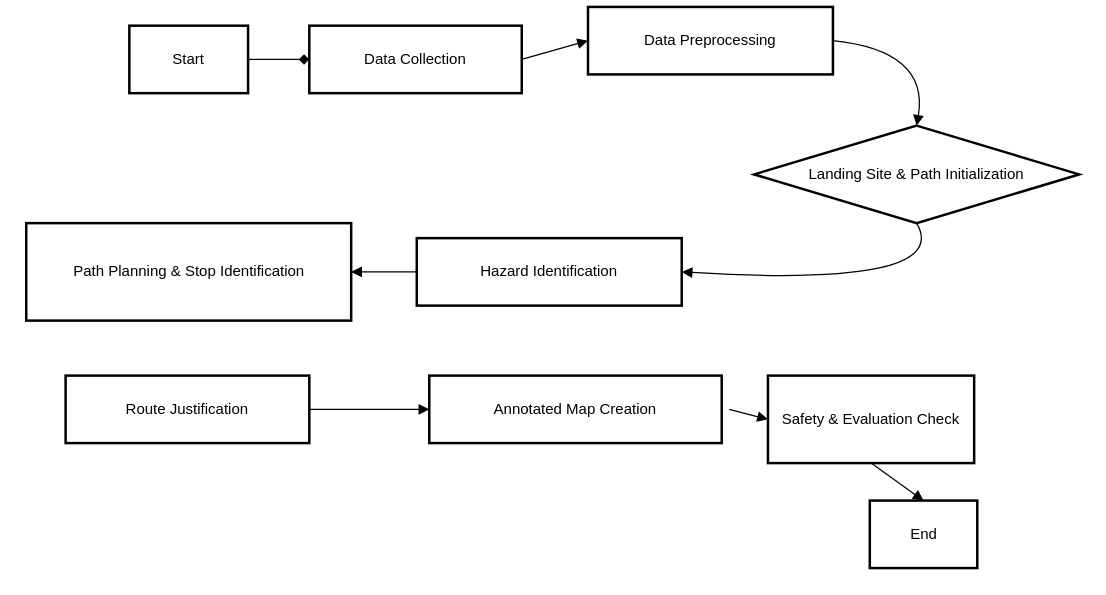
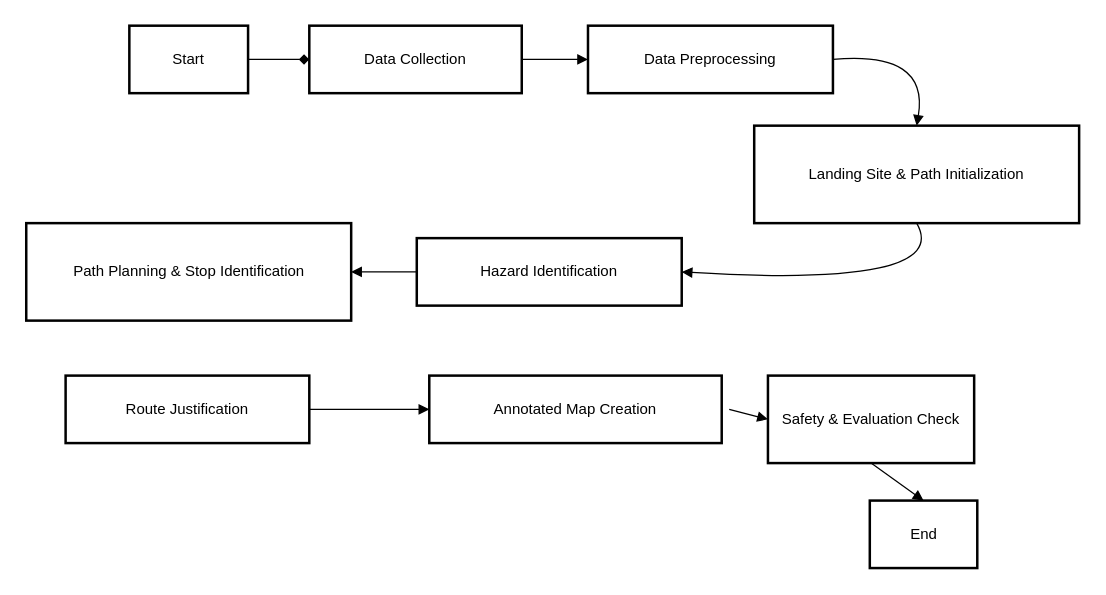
(711, 41) -> (711, 59)
(917, 174) -> (917, 174)
